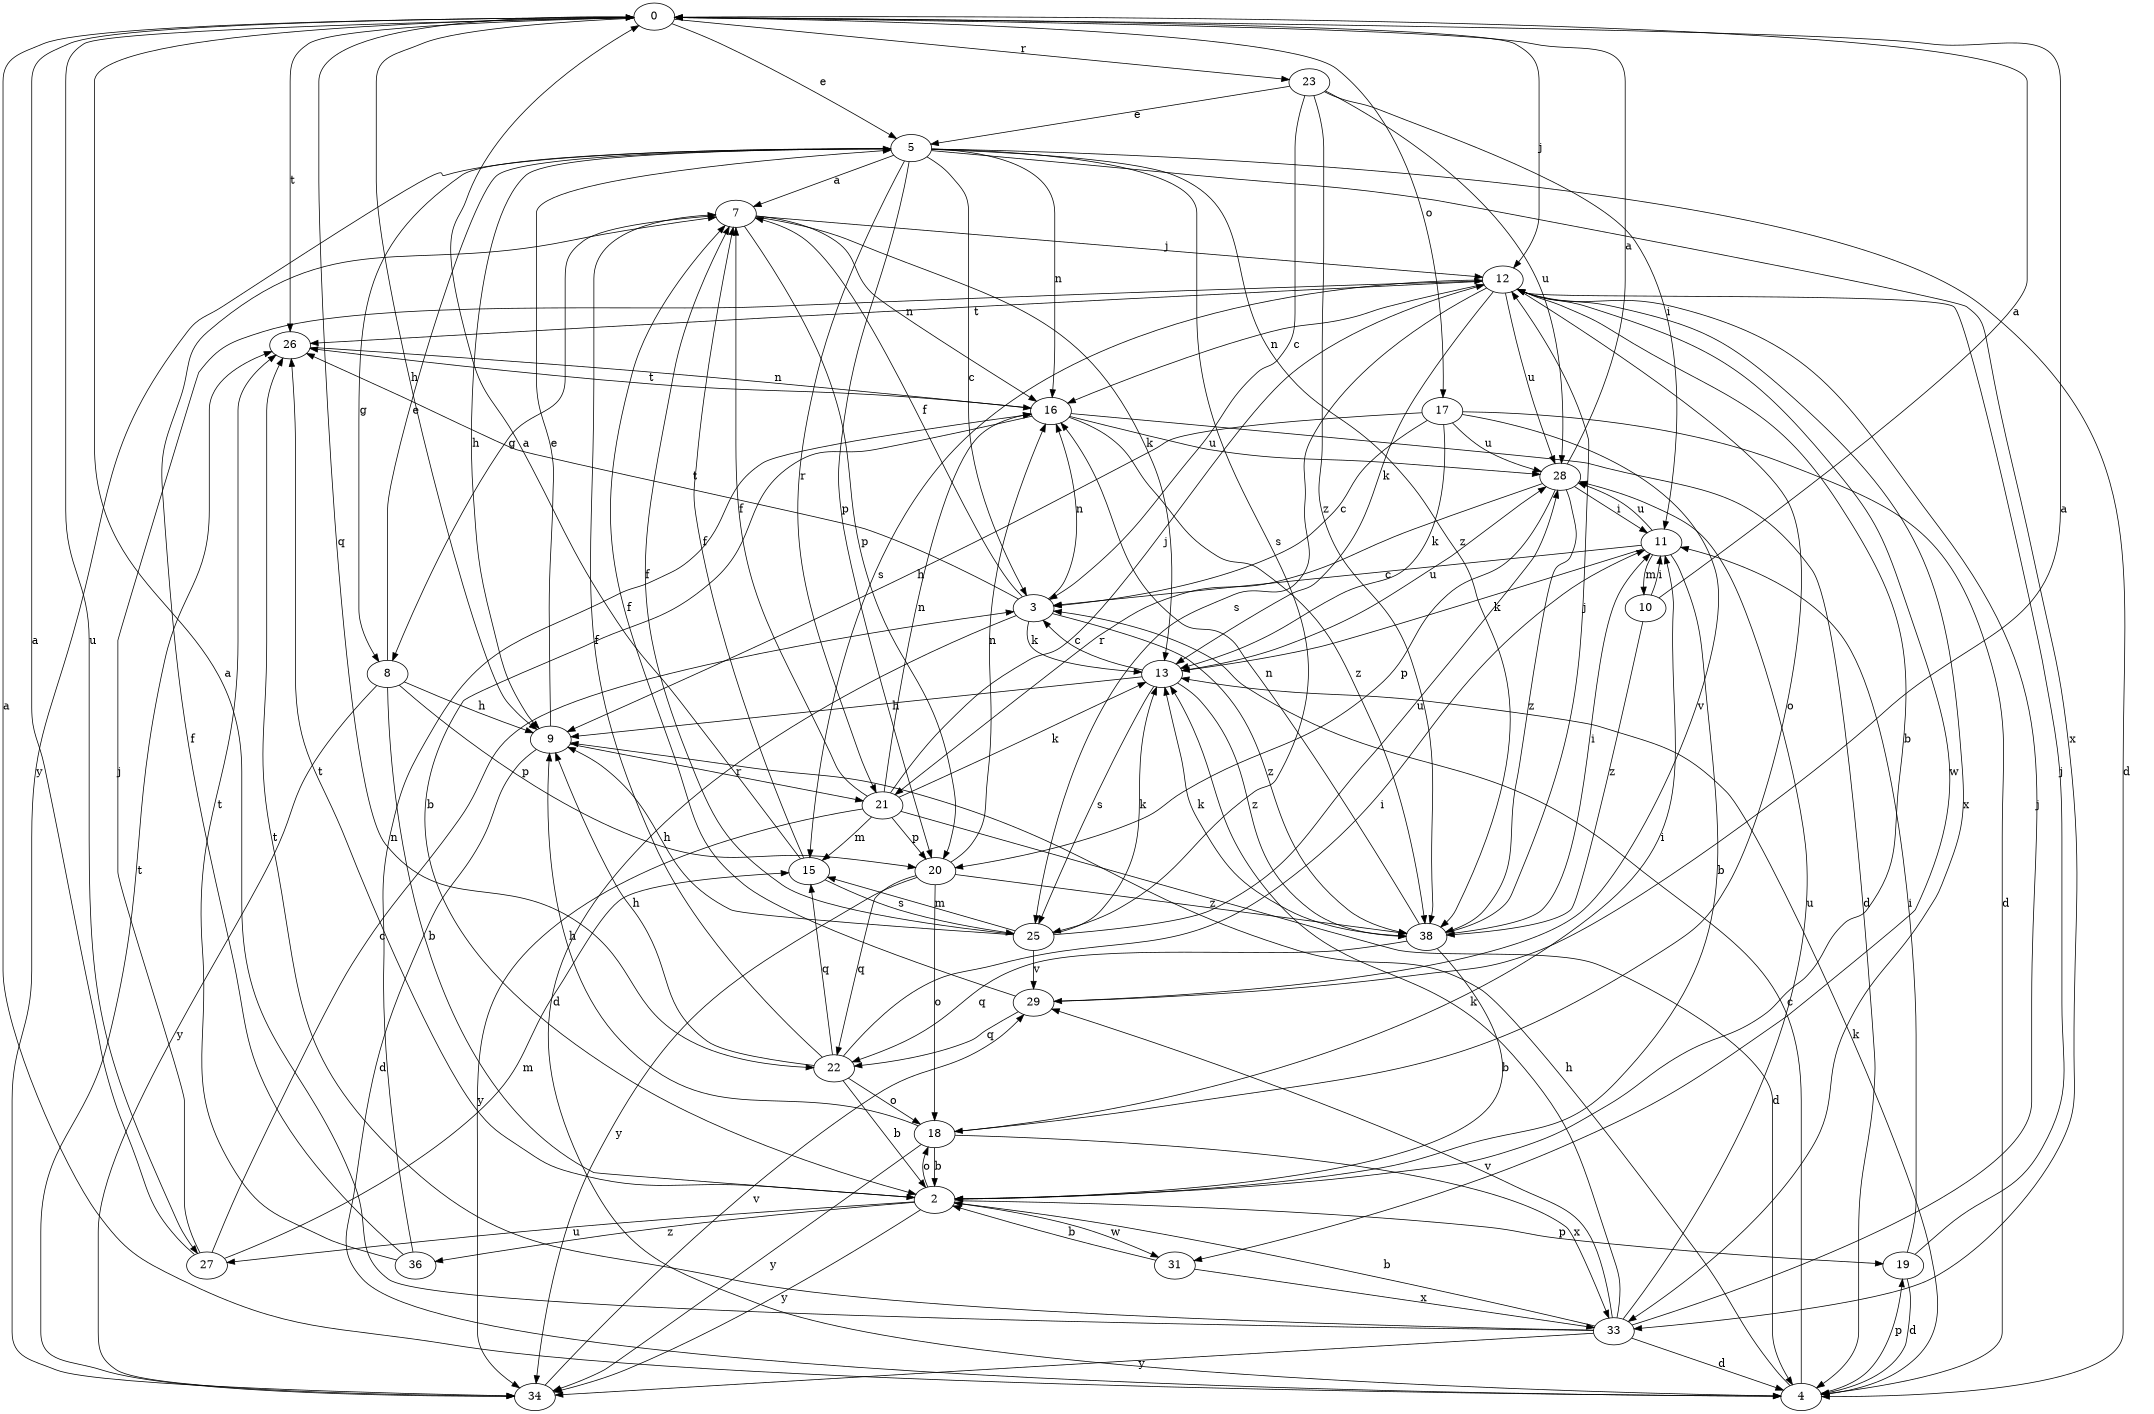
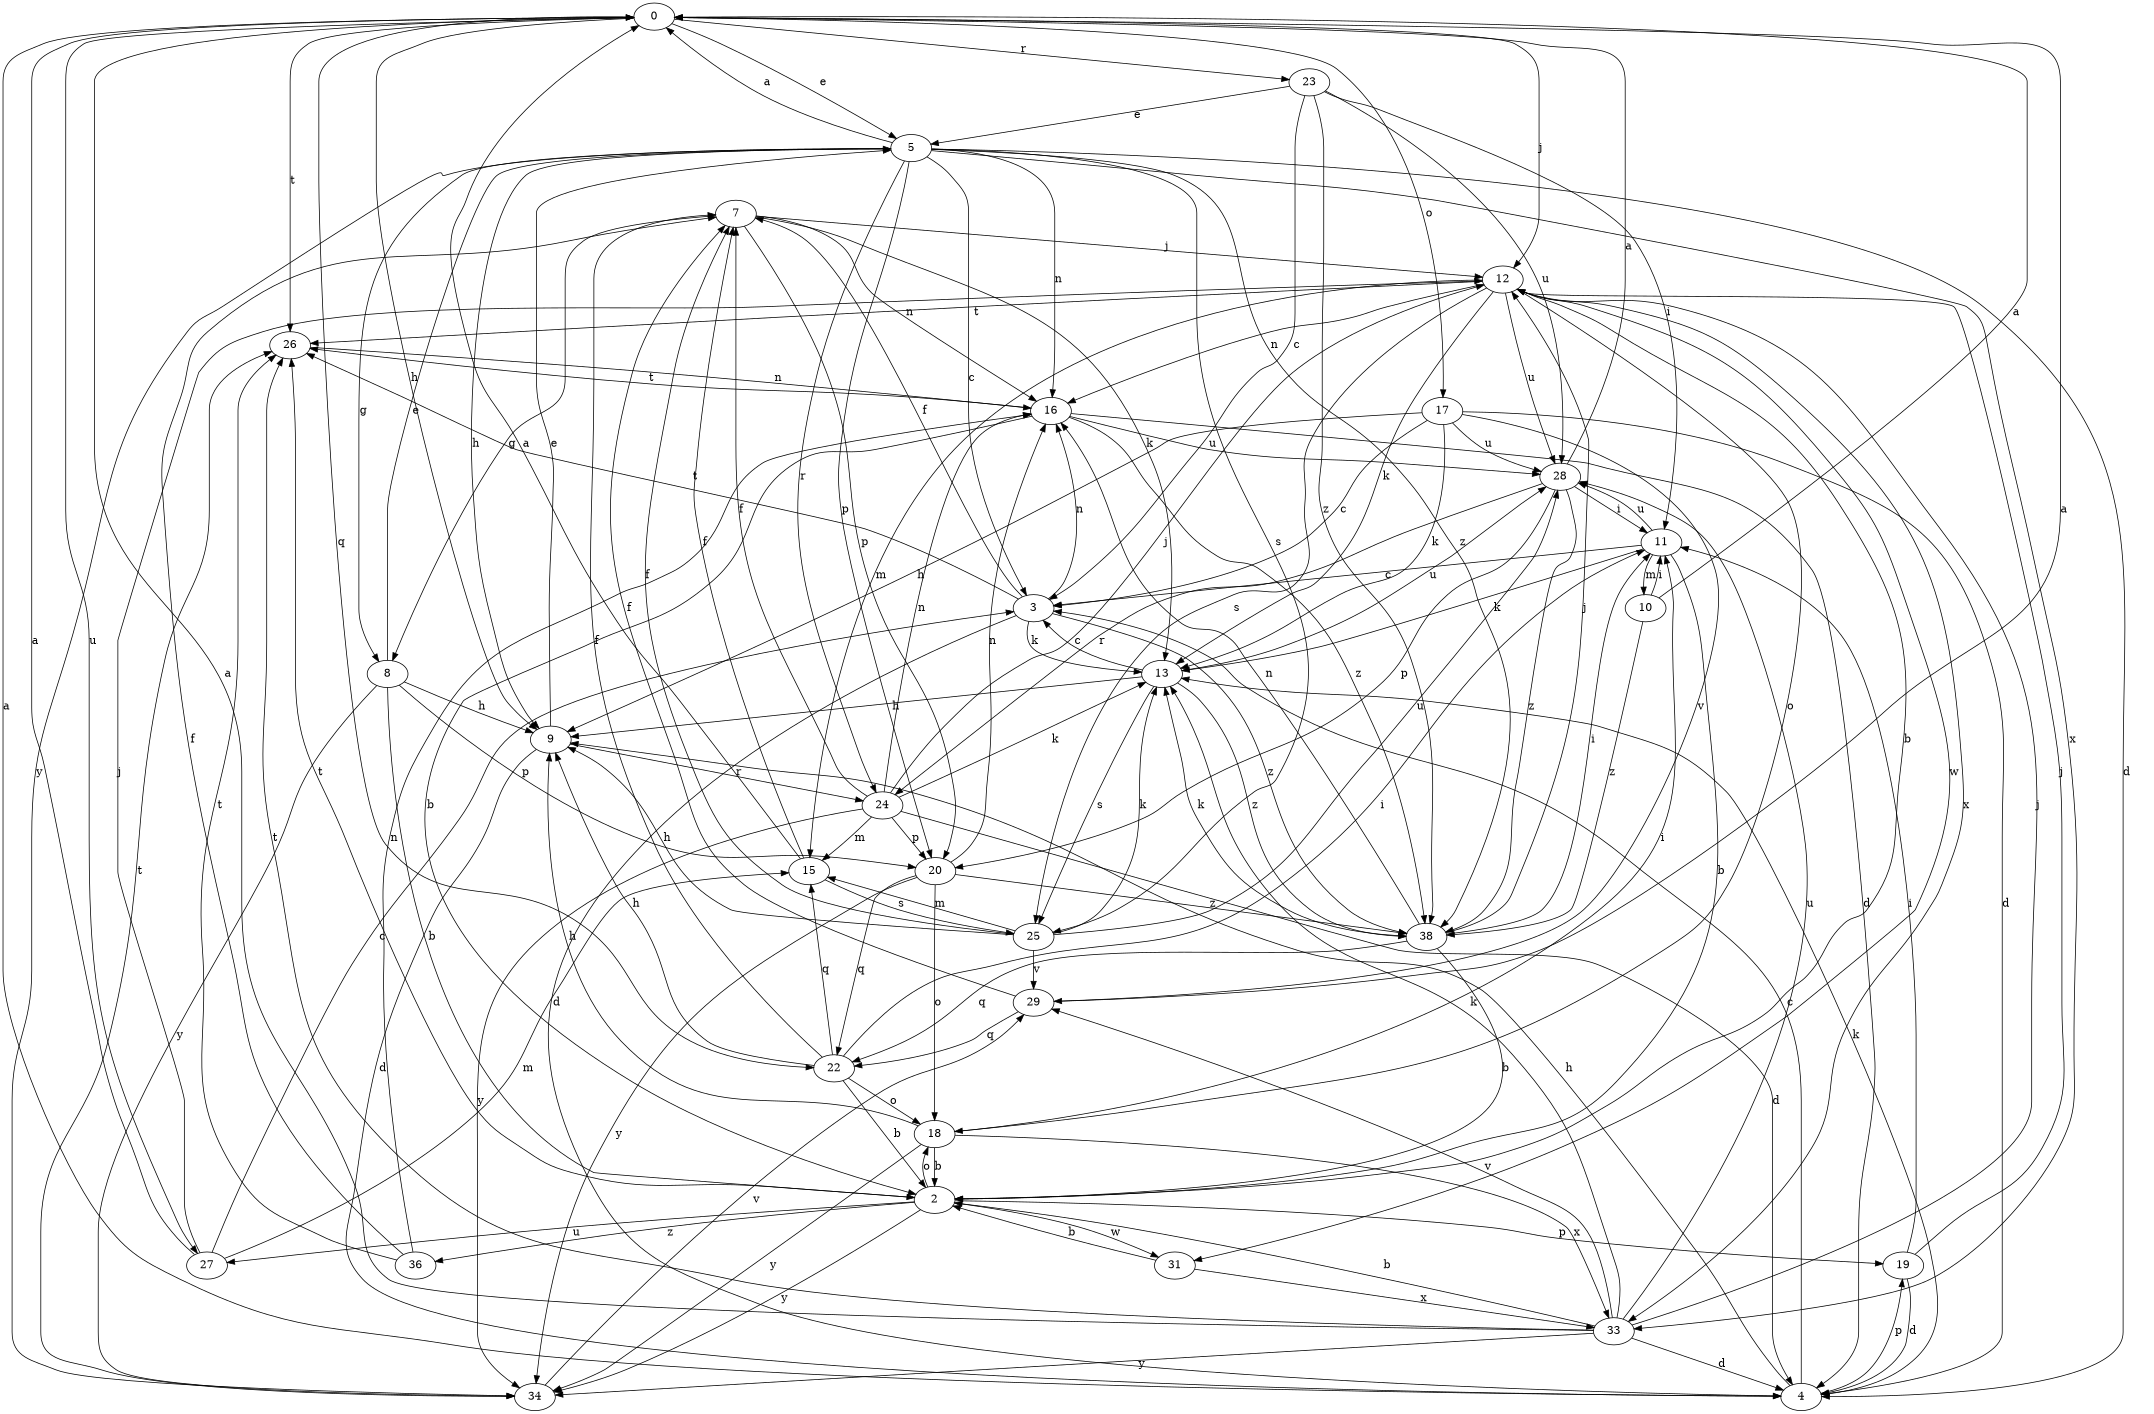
(827, 180) -> (775, 102)
(881, 575) -> (881, 575)
(882, 805) -> (882, 805)
